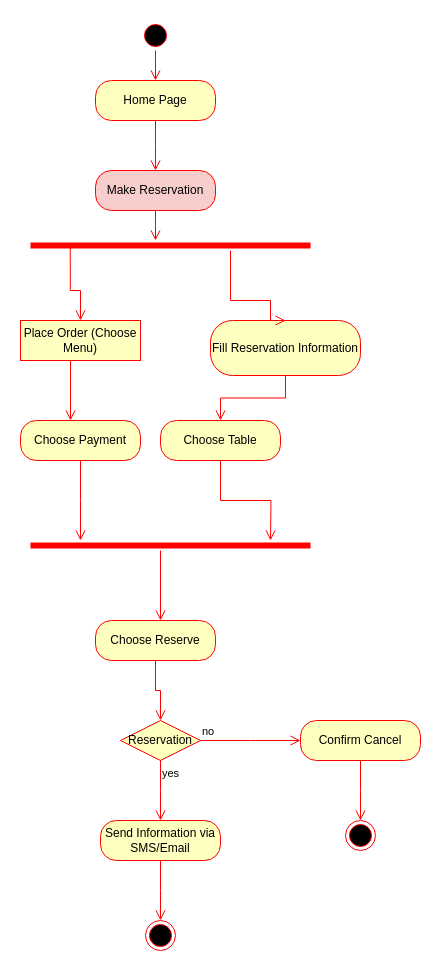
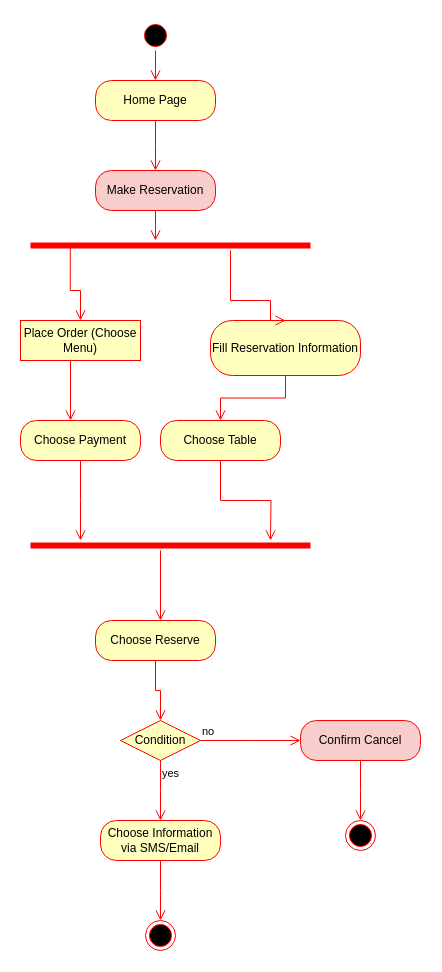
(161, 741) -> (161, 741)
(361, 741) -> (361, 741)
(161, 841) -> (161, 841)
